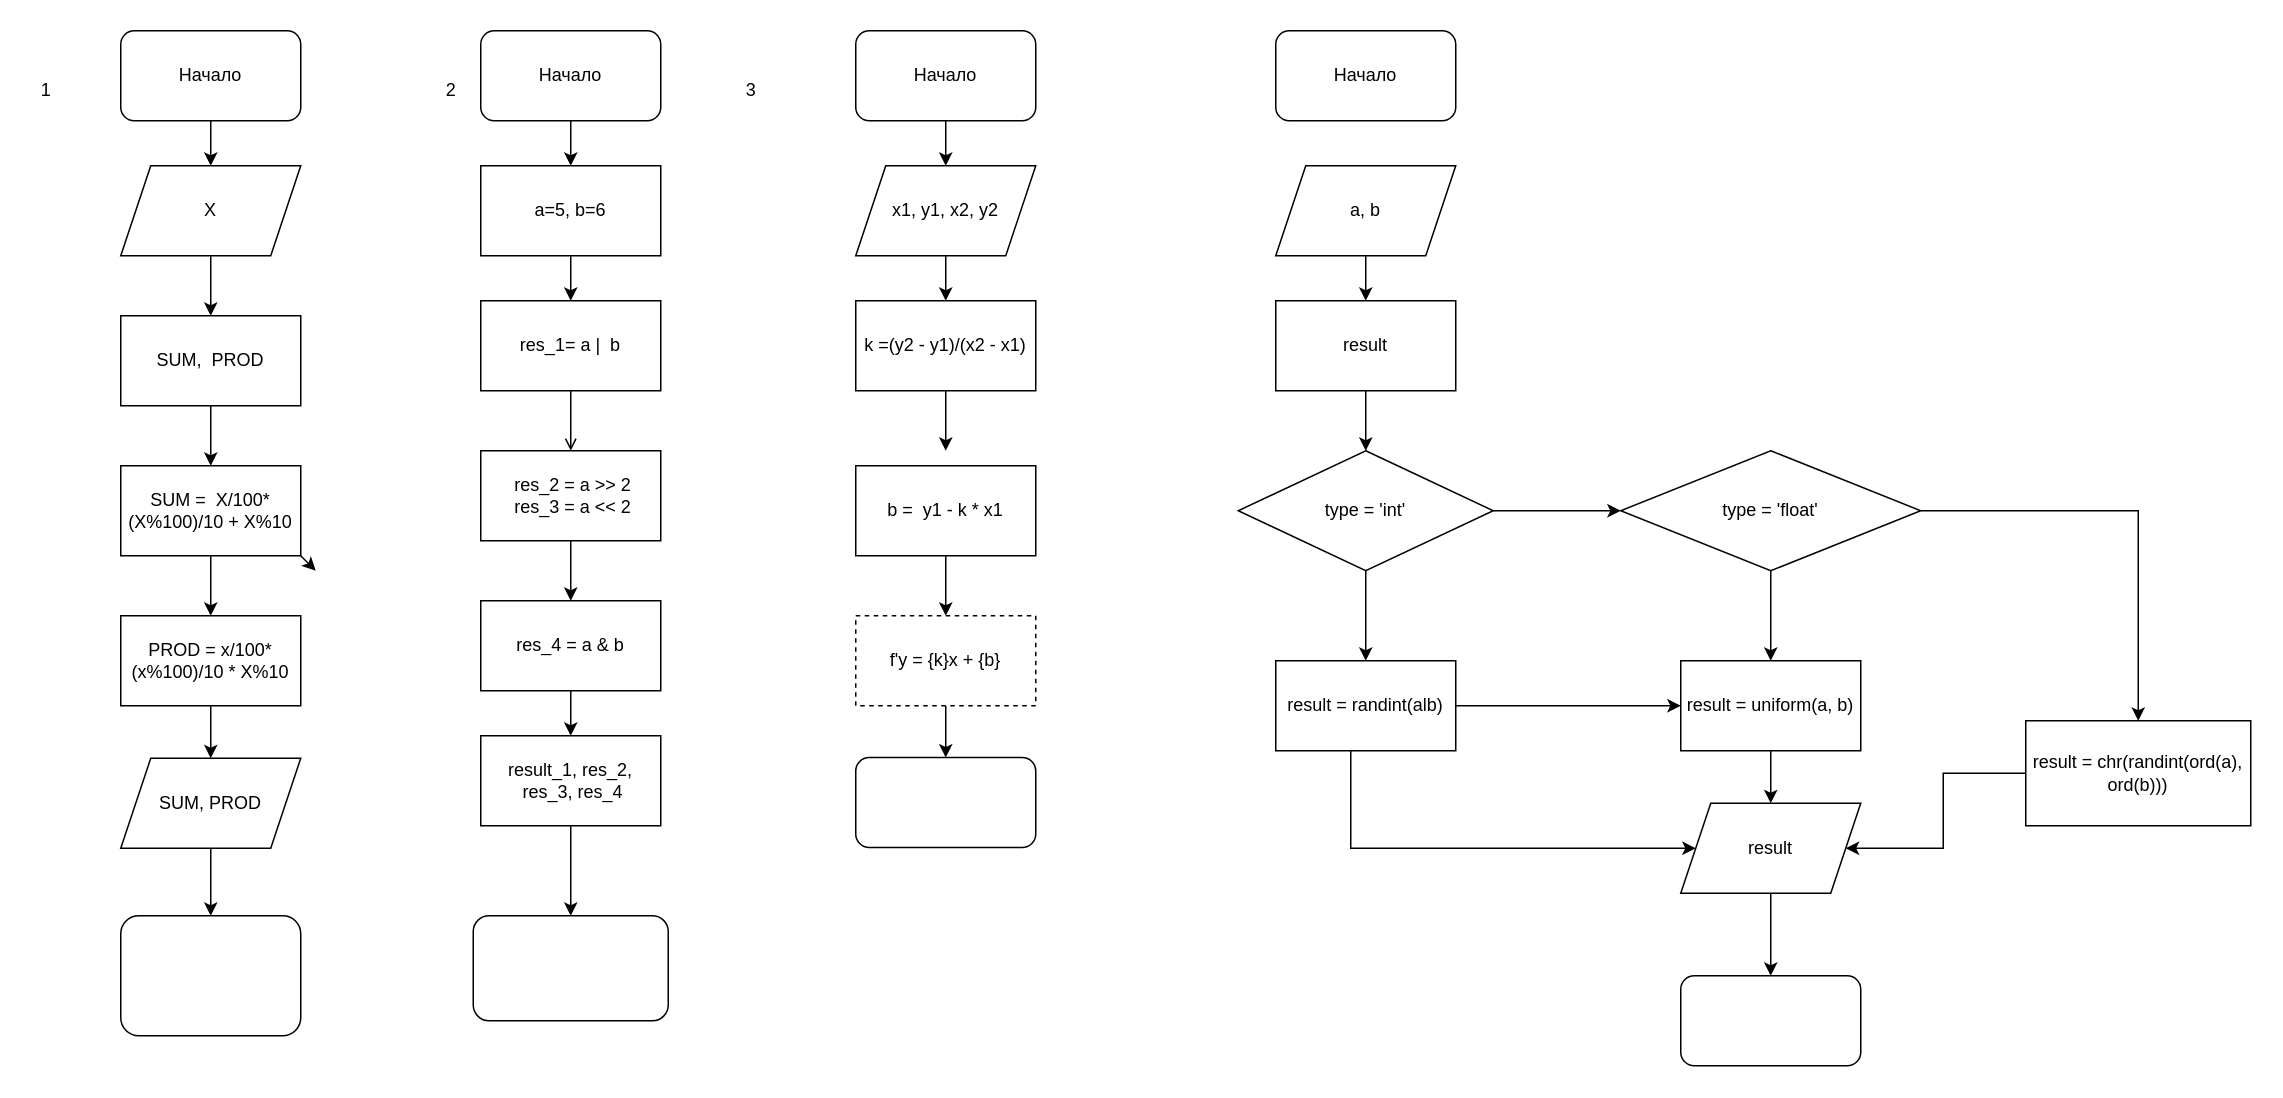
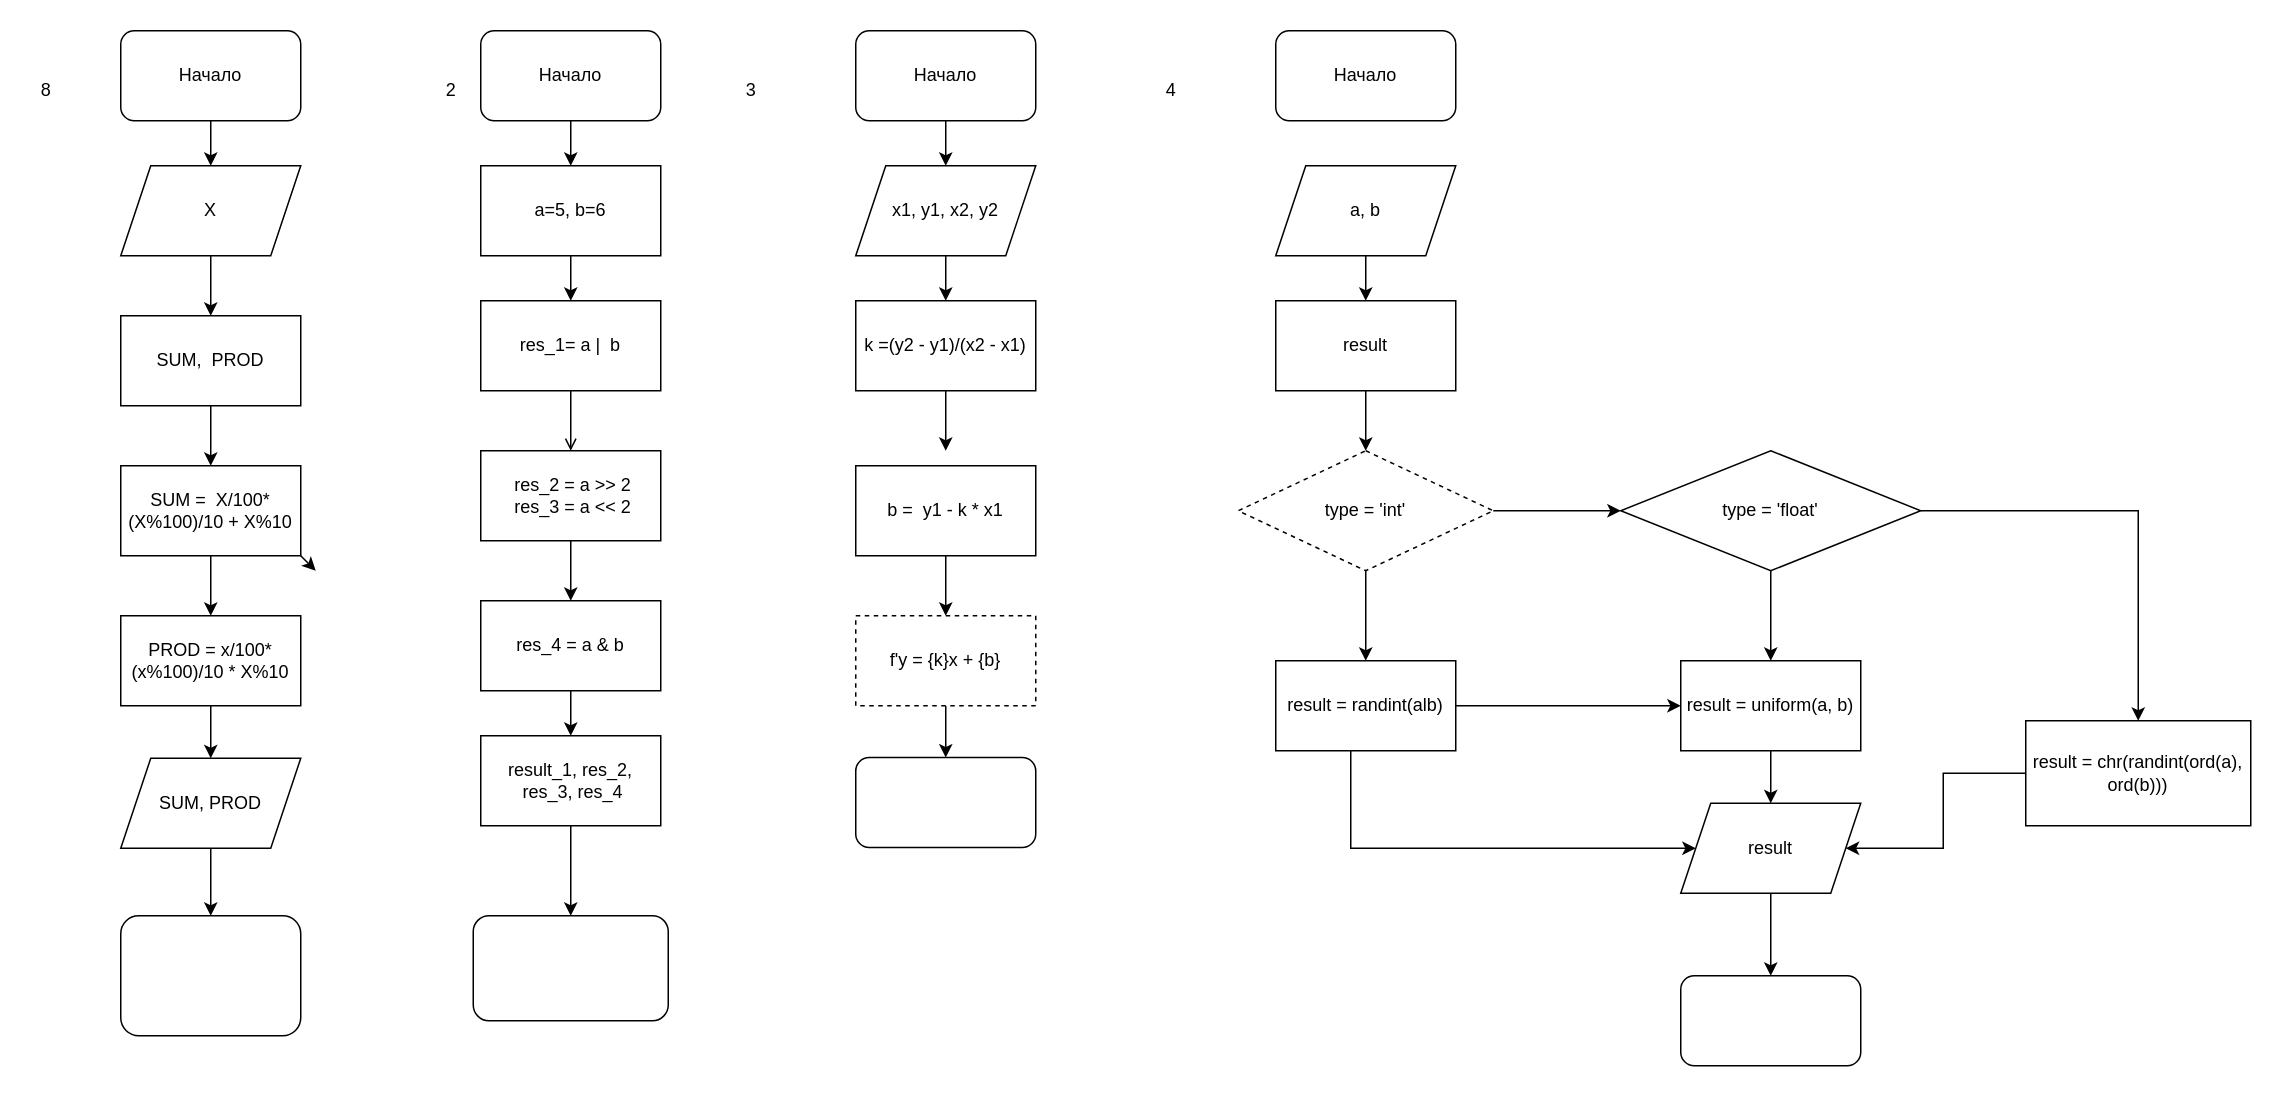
(47, 91) -> (47, 91)
none -> (1171, 91)
(1366, 511) -> (1366, 511)
